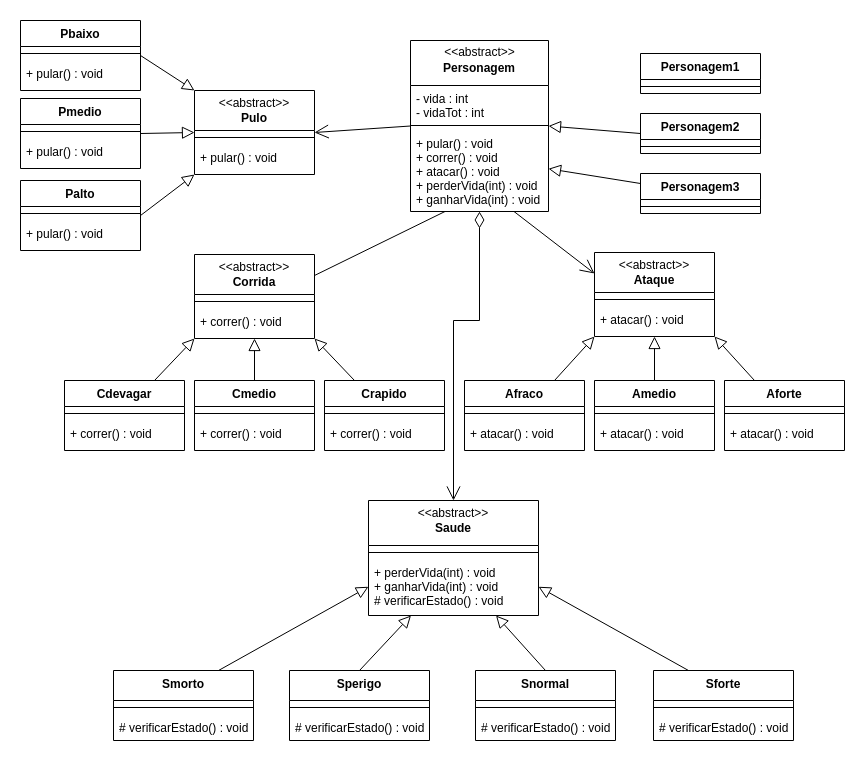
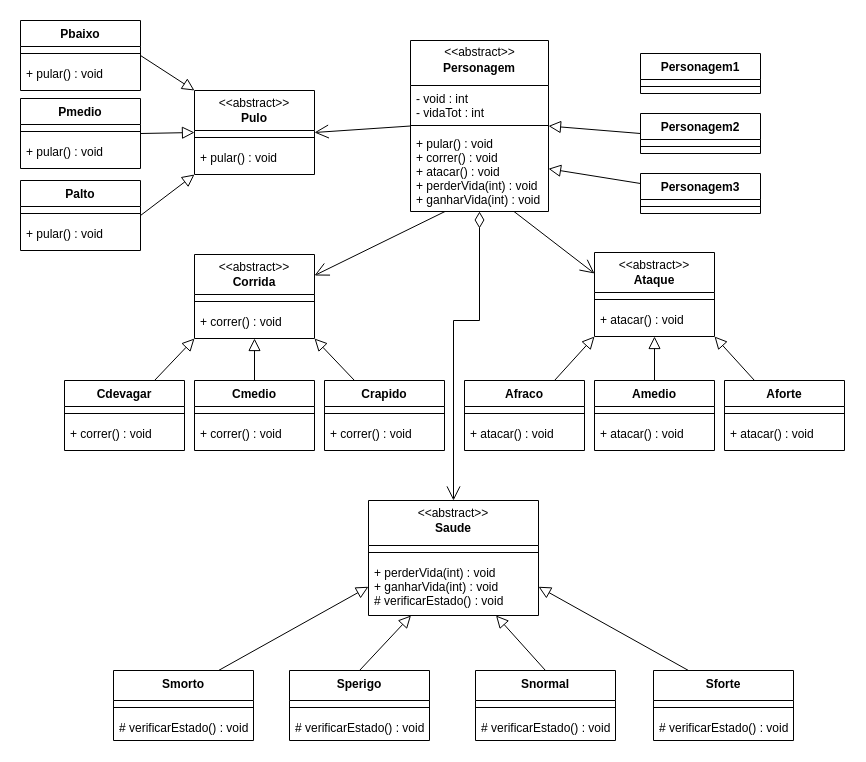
(447, 99) -> (447, 99)
(319, 273) -> (319, 273)
